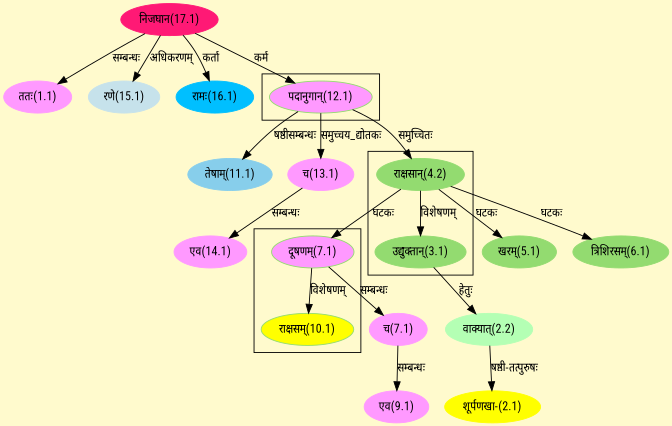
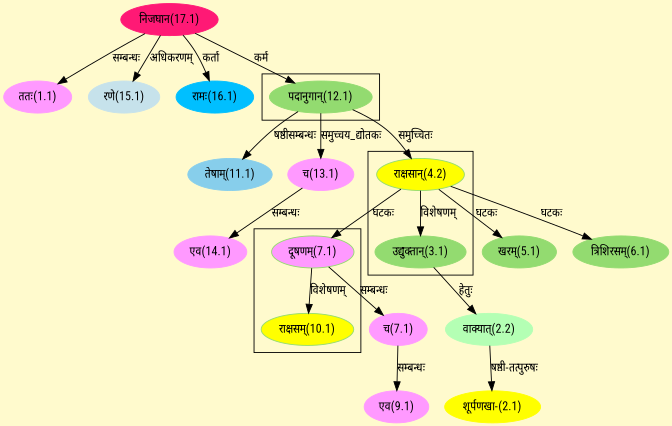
(321, 97) -> (321, 97)
(421, 174) -> (421, 174)
